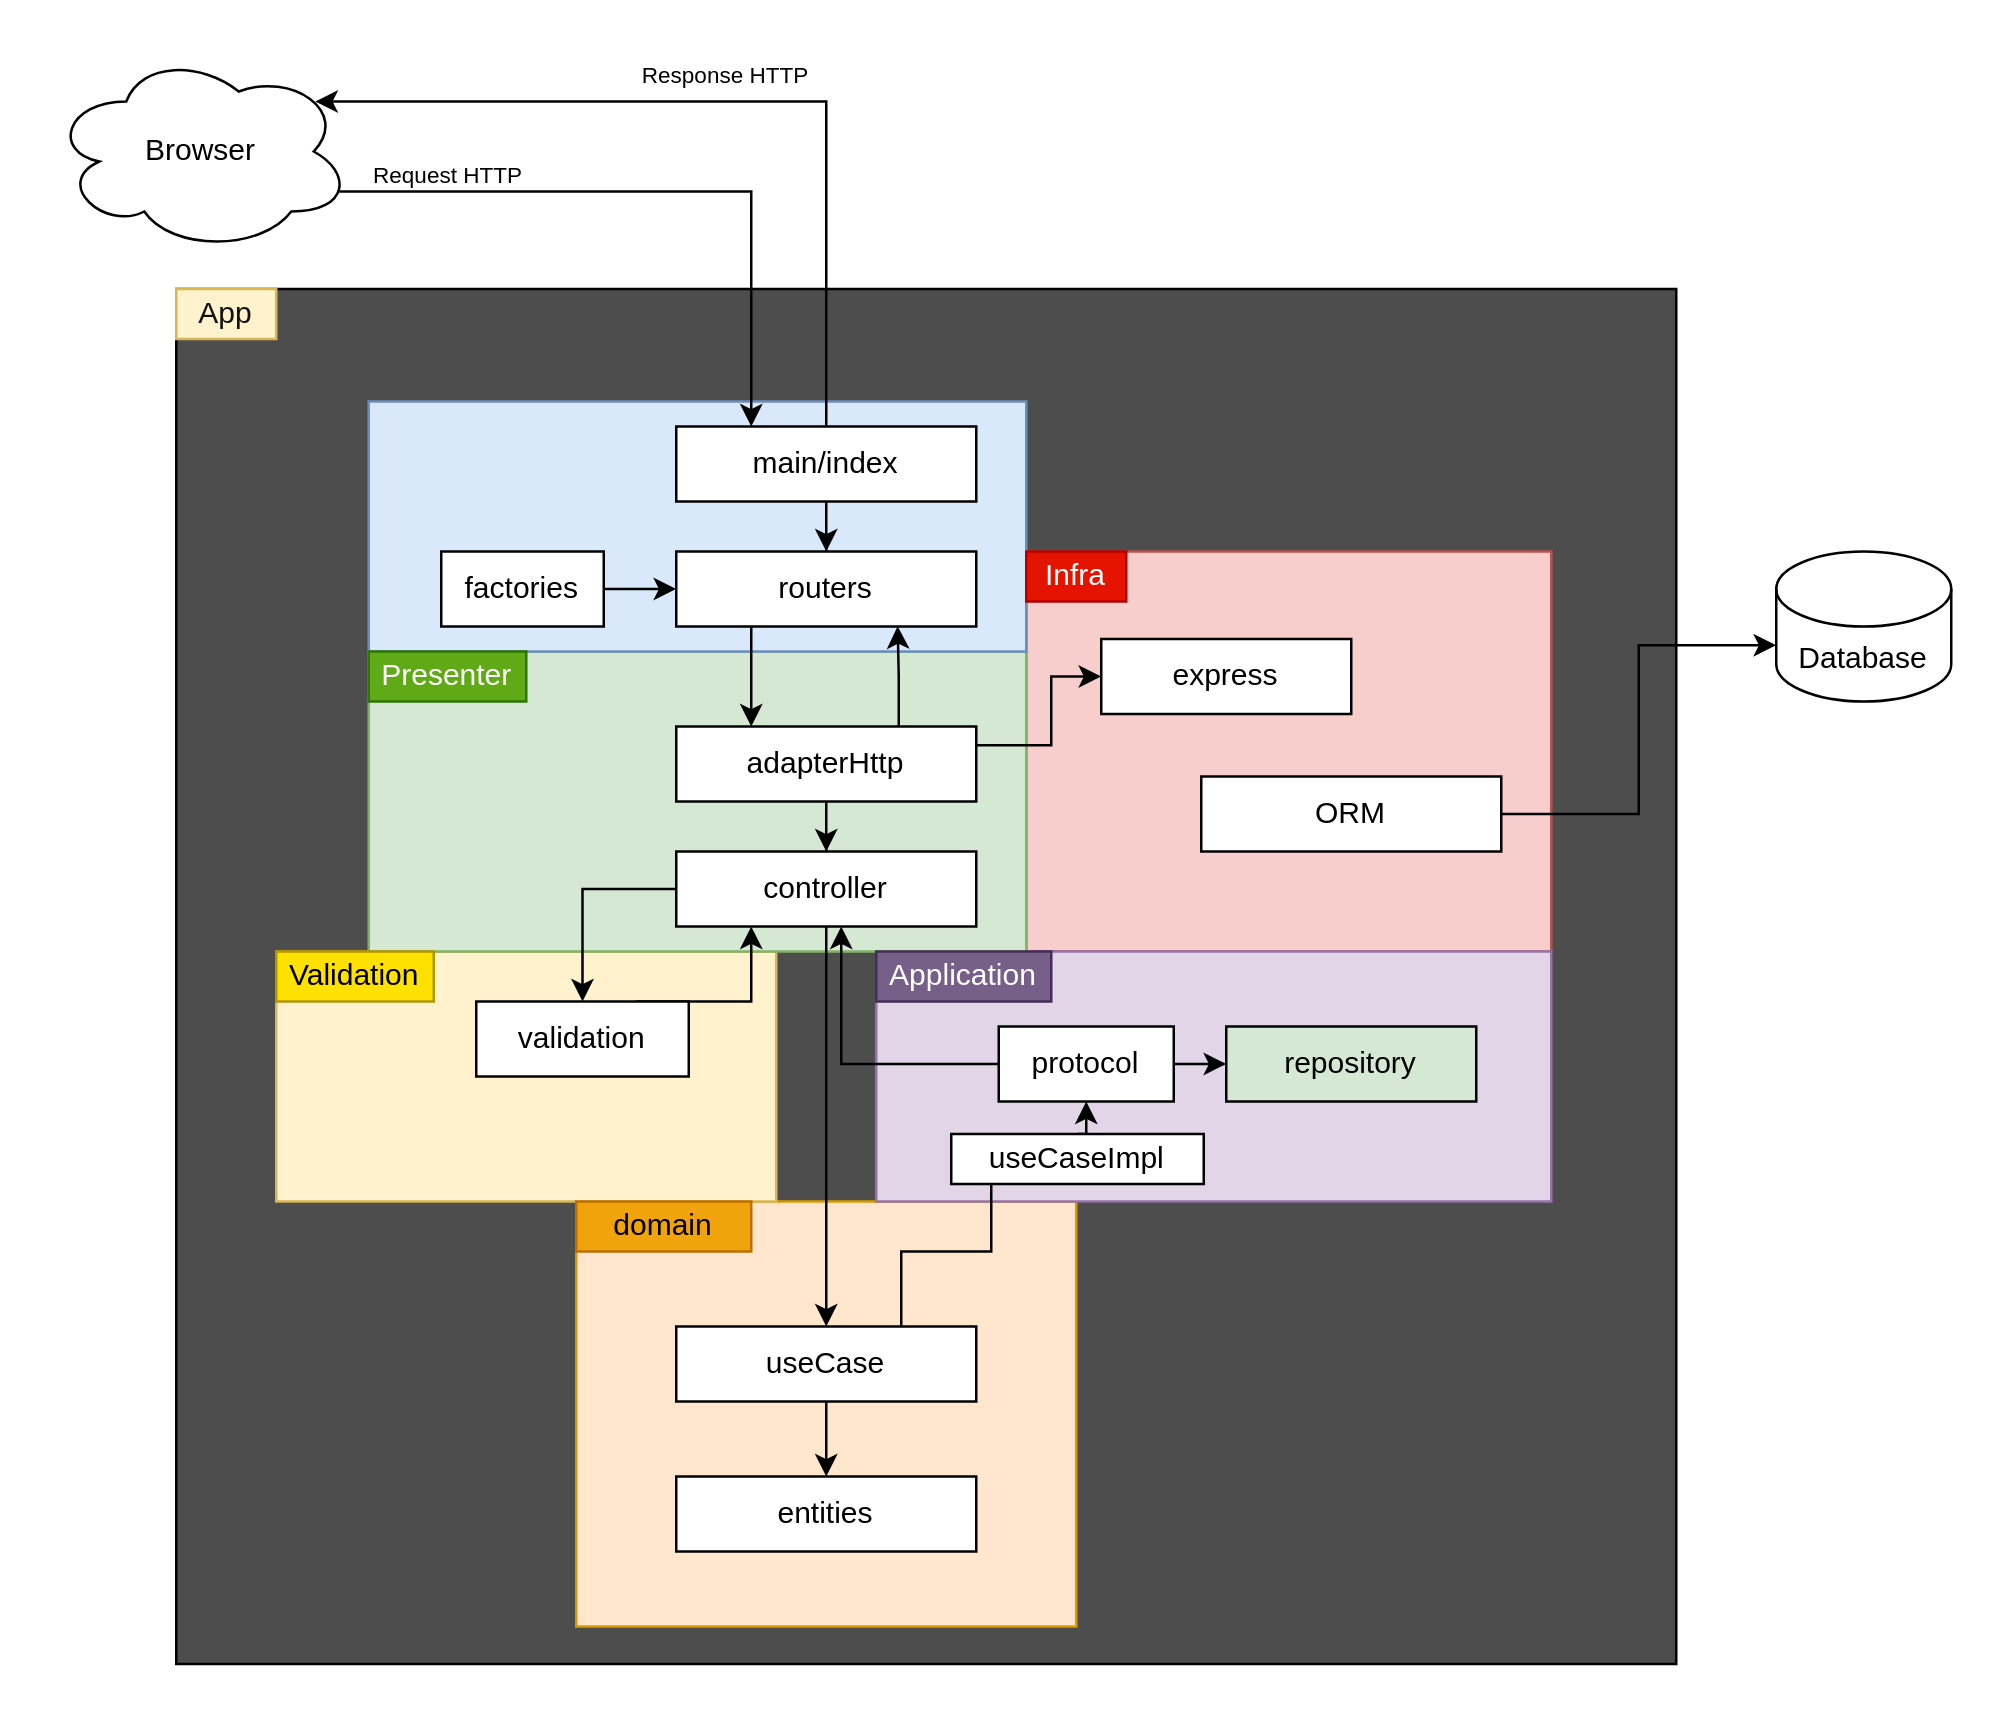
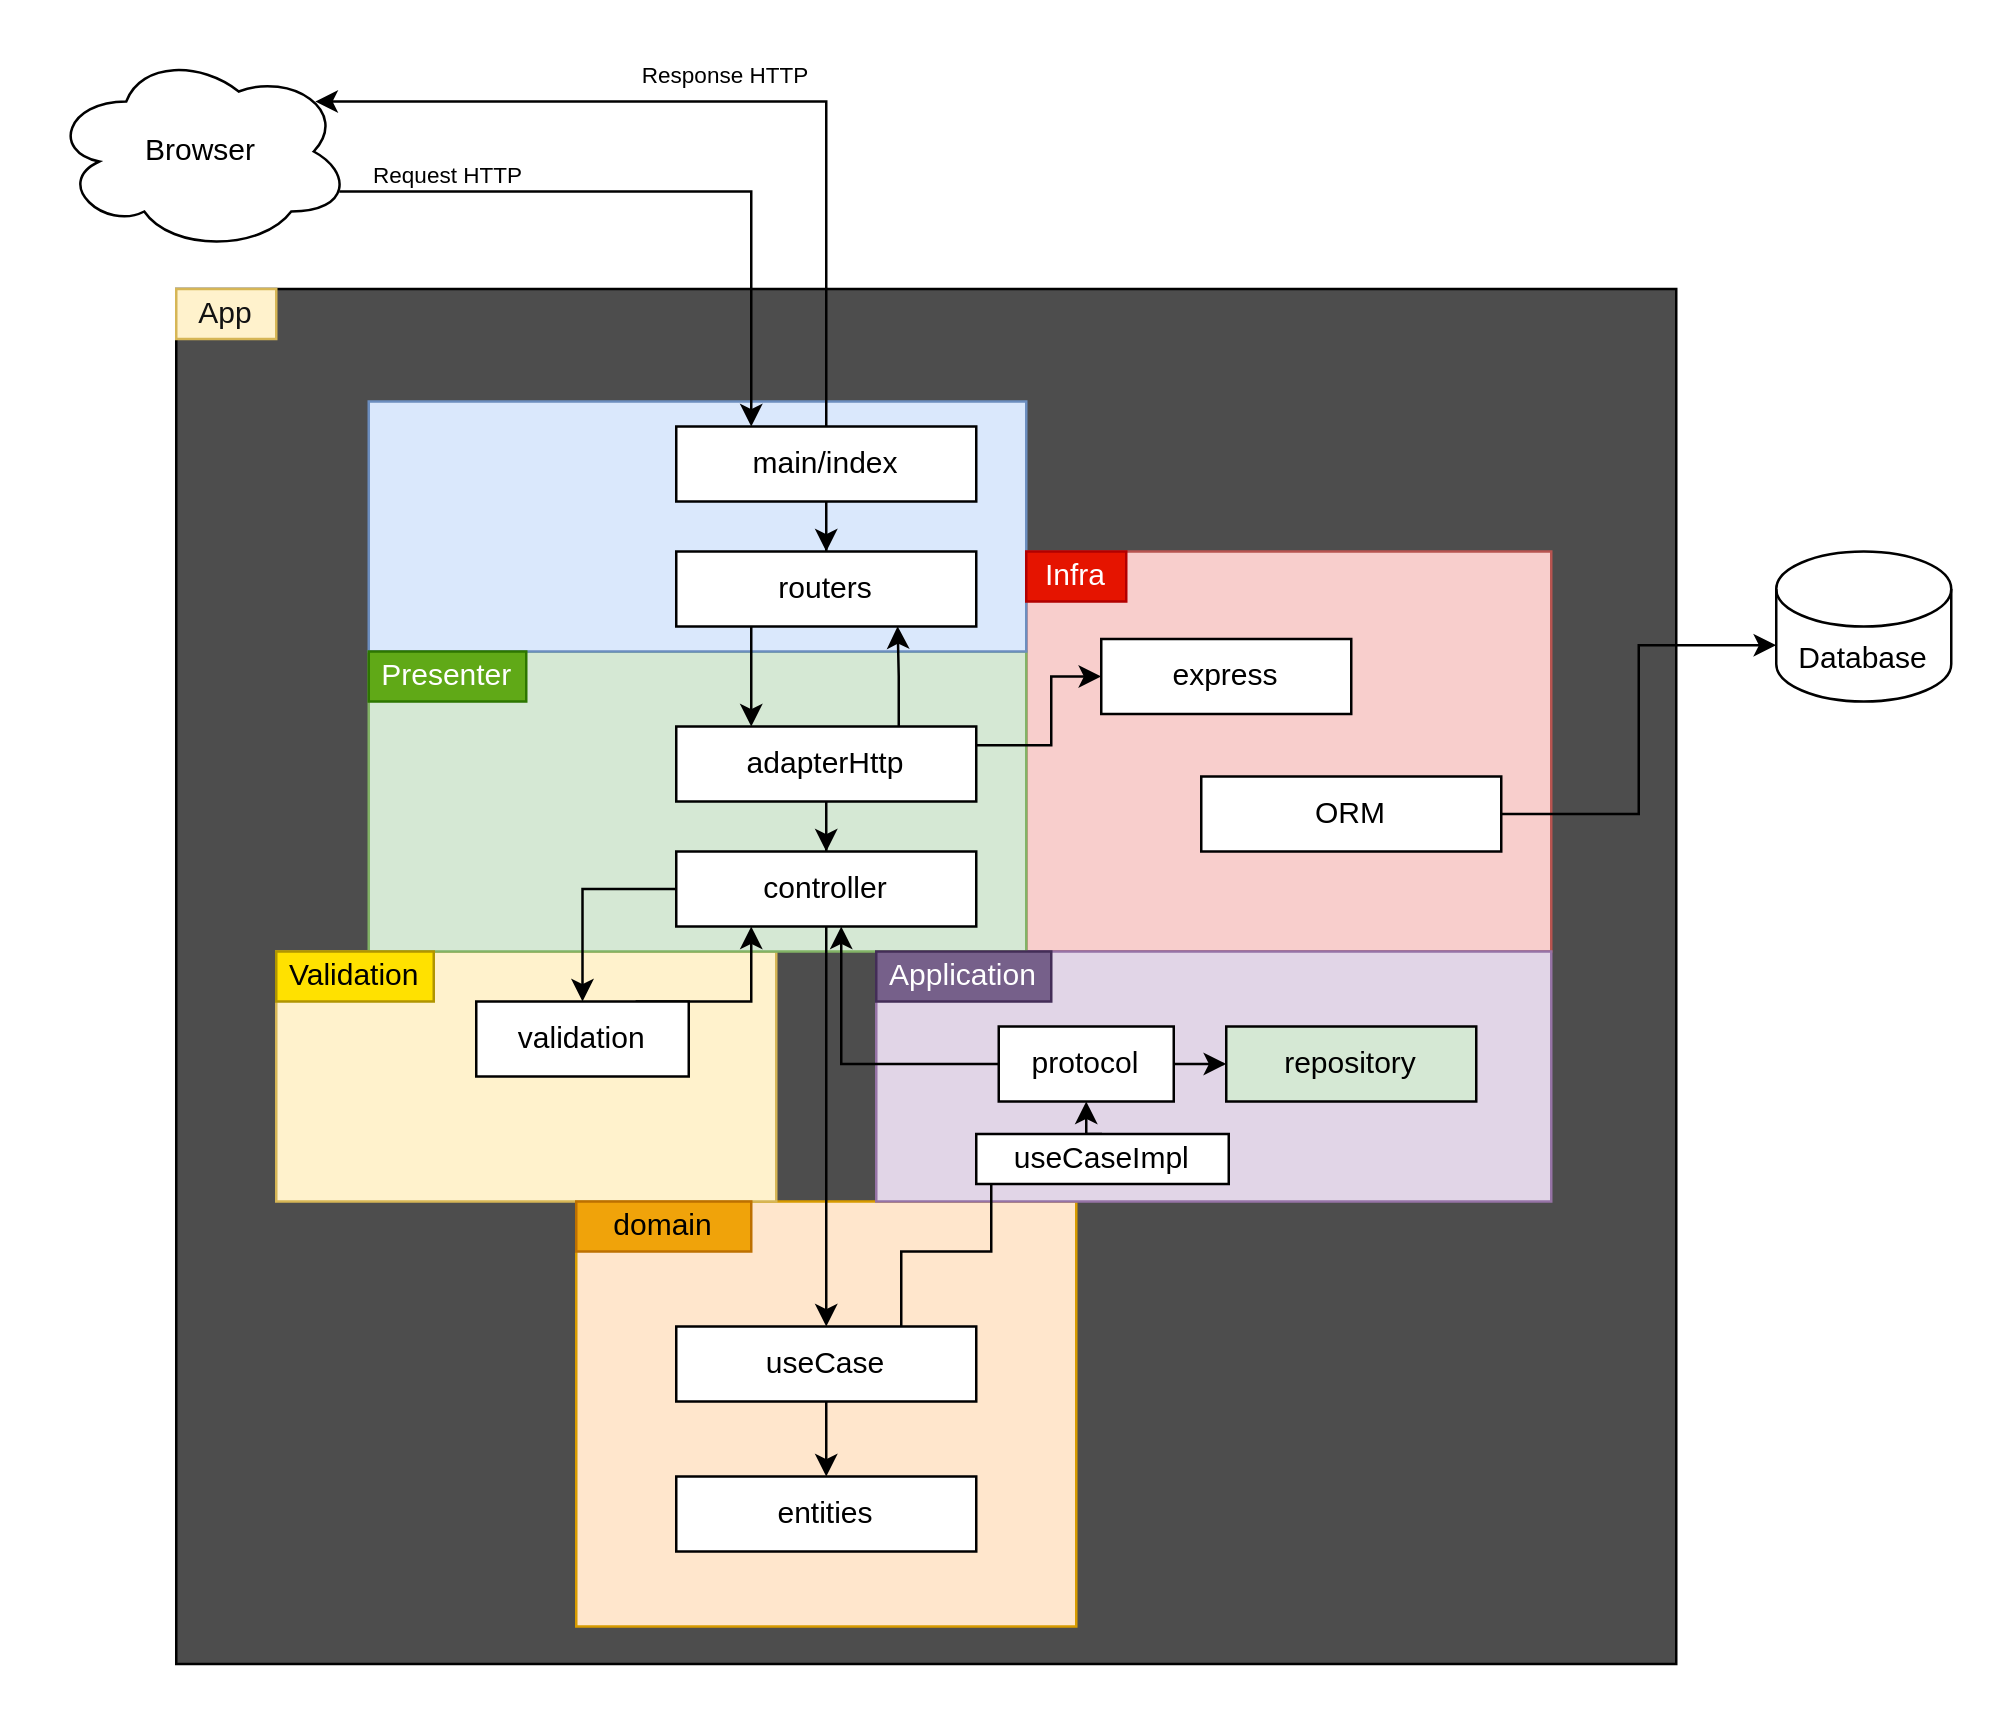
(523, 589) -> none
(632, 589) -> none
(1078, 1159) -> (1103, 1159)
